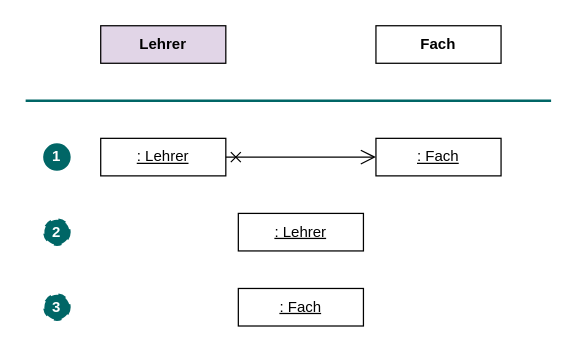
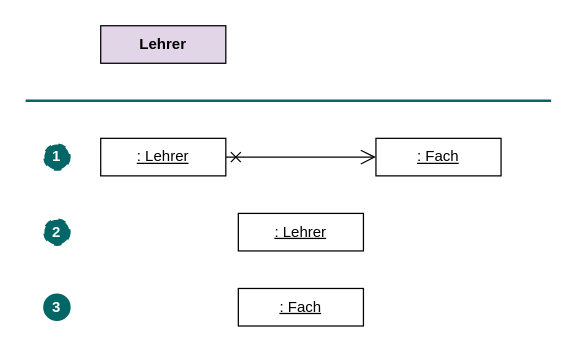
(438, 44) -> none
(57, 157) -> (57, 157)
(57, 307) -> (57, 307)
